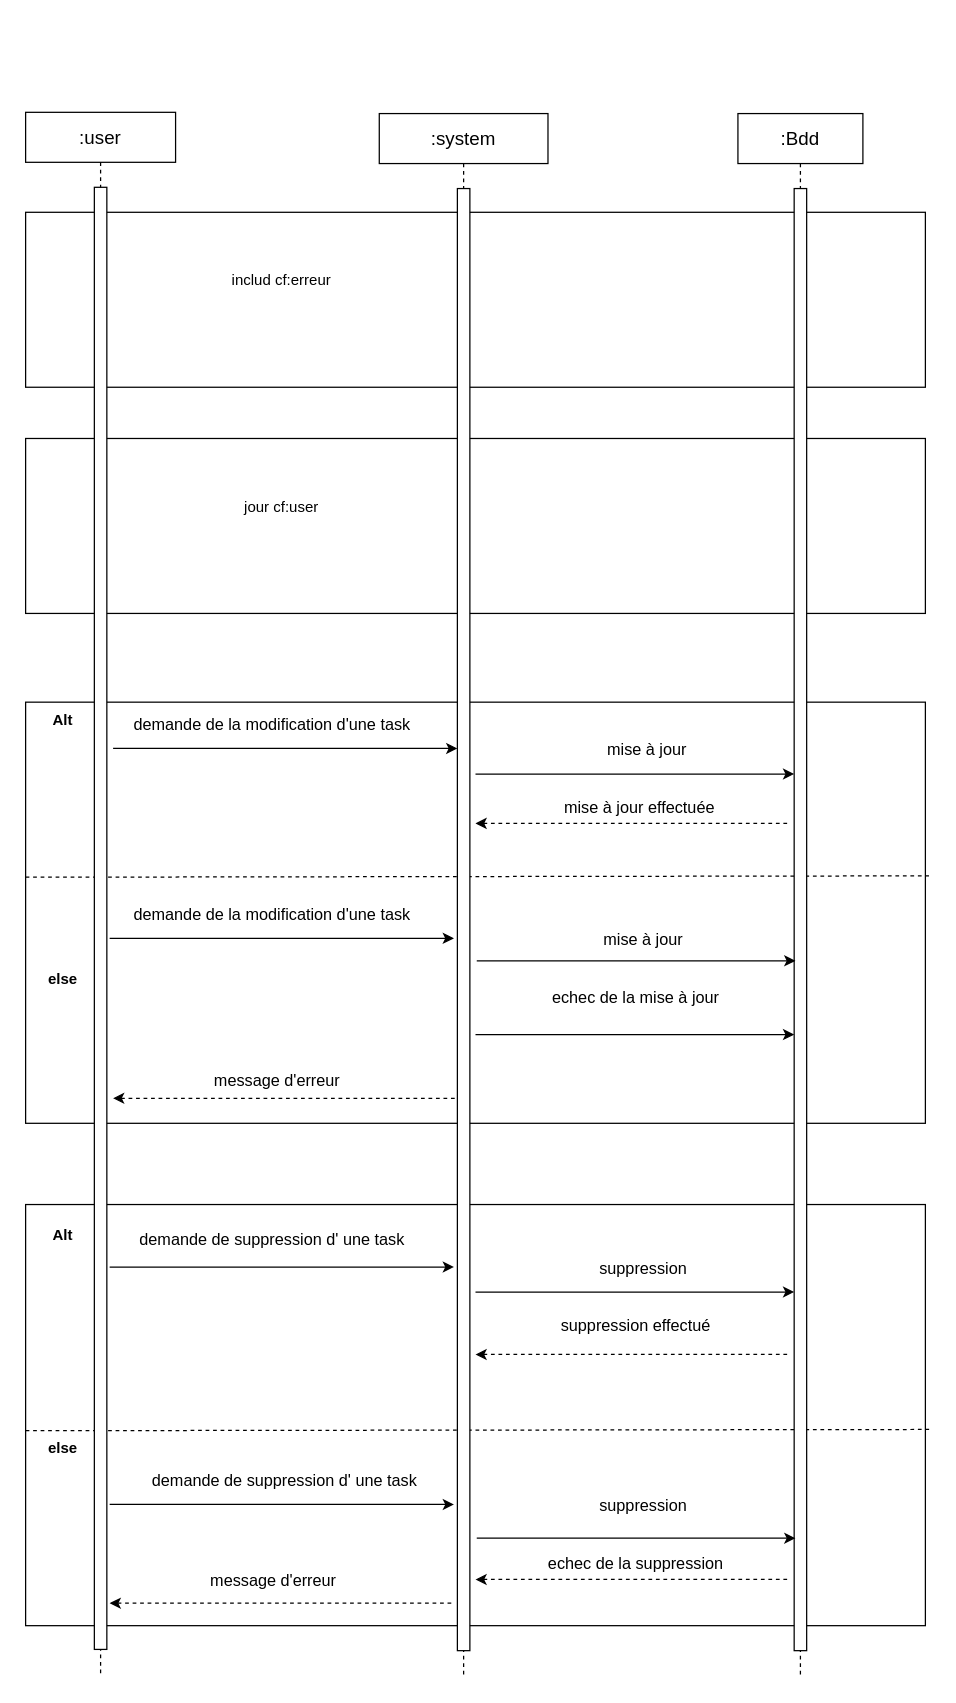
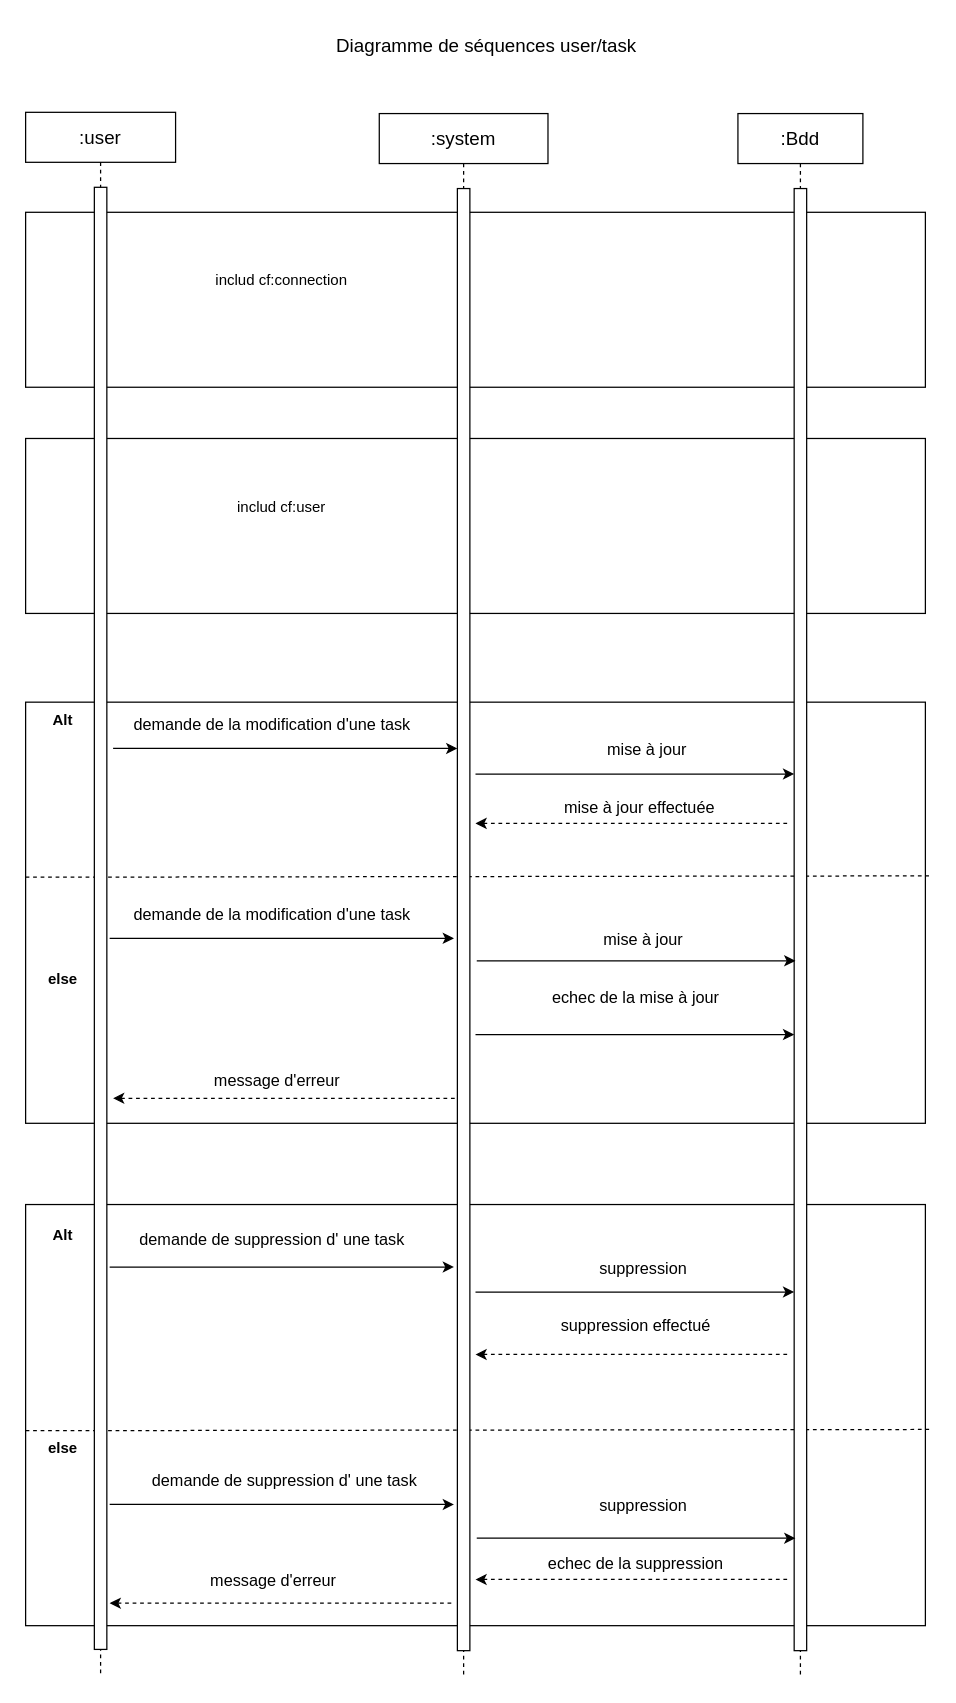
none -> (486, 44)
(282, 281) -> (282, 281)
(282, 507) -> (282, 507)
